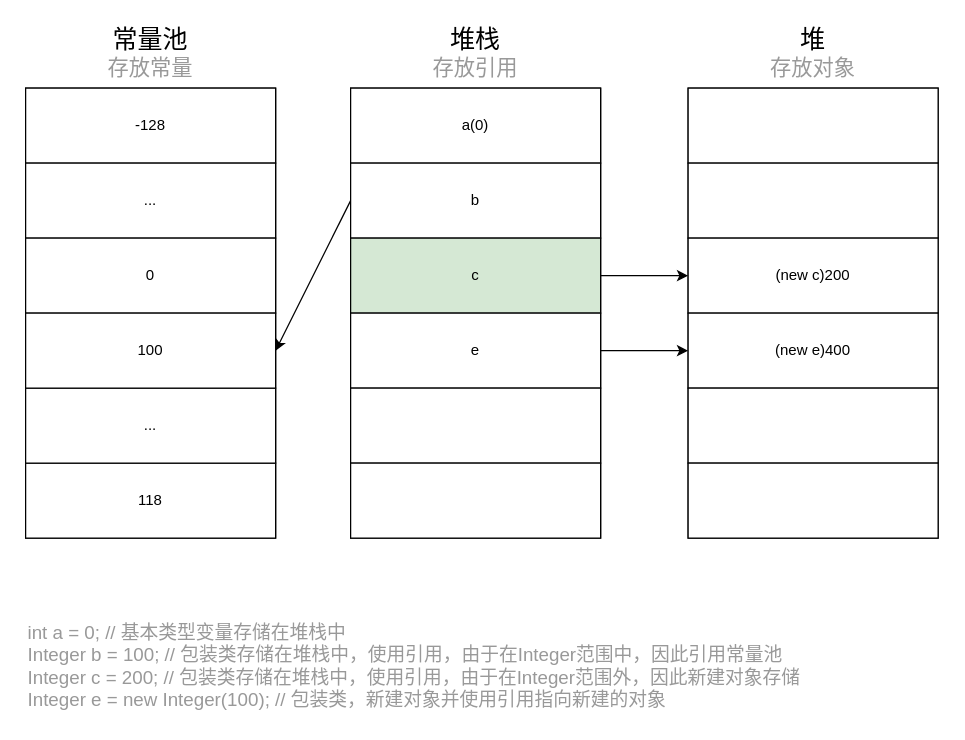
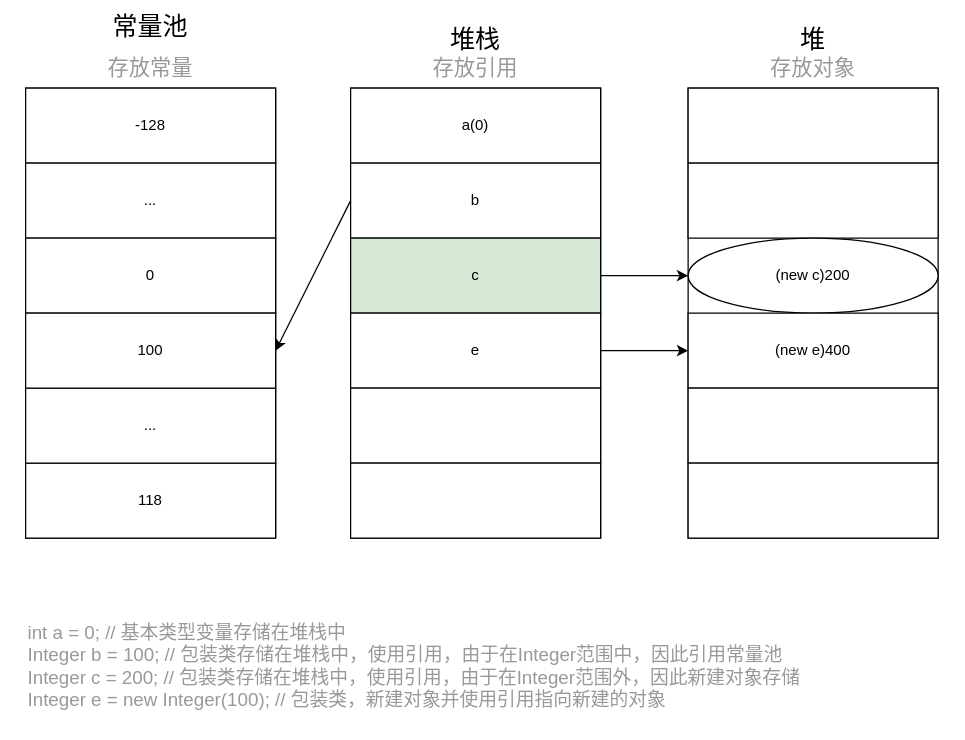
(151, 38) -> (151, 26)
(813, 276) -> (813, 276)
